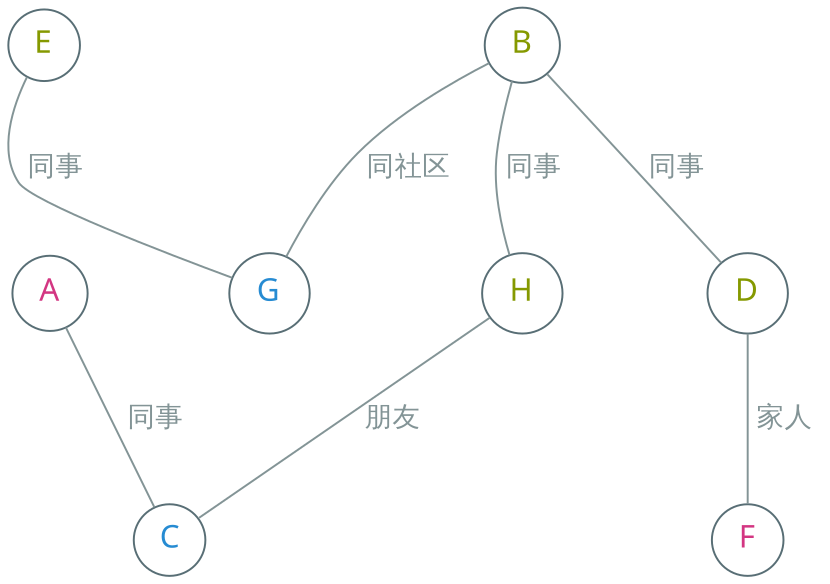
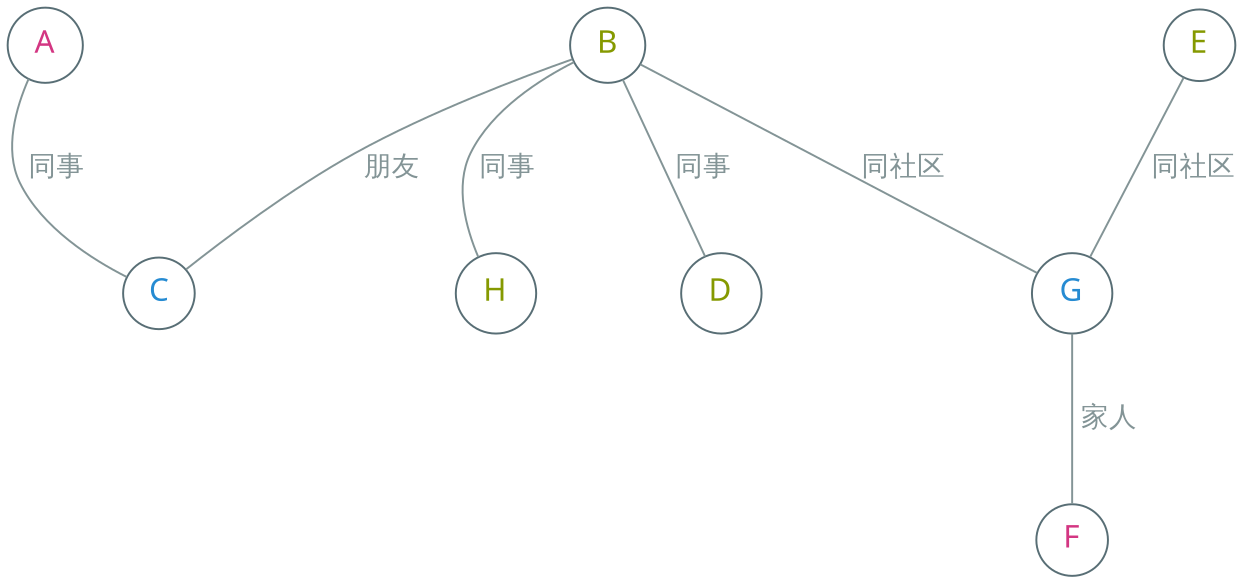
(56, 168) -> (1194, 168)
(344, 418) -> (369, 146)
(748, 419) -> (1072, 419)
